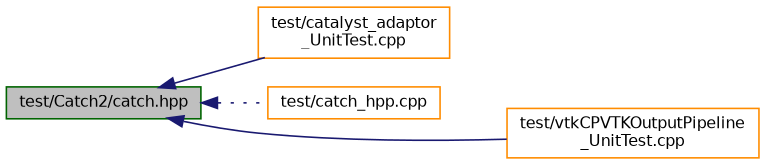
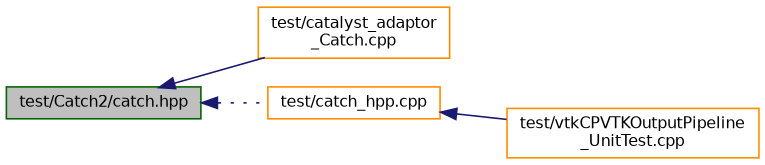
(354, 33) -> (354, 33)
(345, 139) -> (482, 117)
